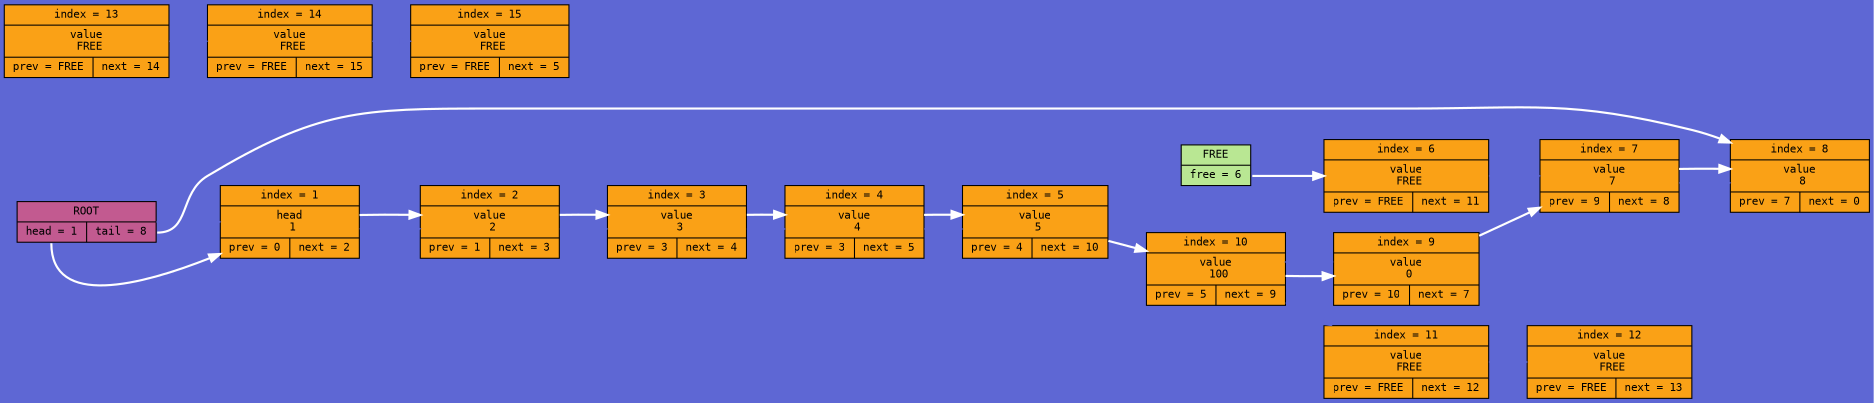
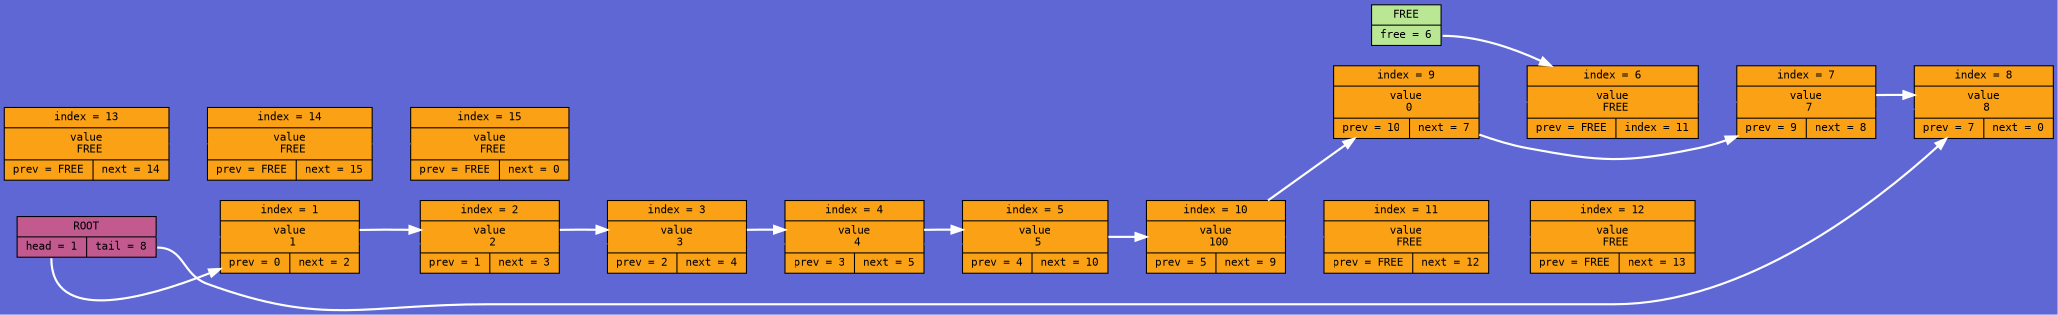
(534, 67) -> (534, 170)
(1451, 202) -> (1657, 128)
(290, 215) -> (290, 230)
(642, 248) -> (642, 263)
(1315, 262) -> (1498, 102)
